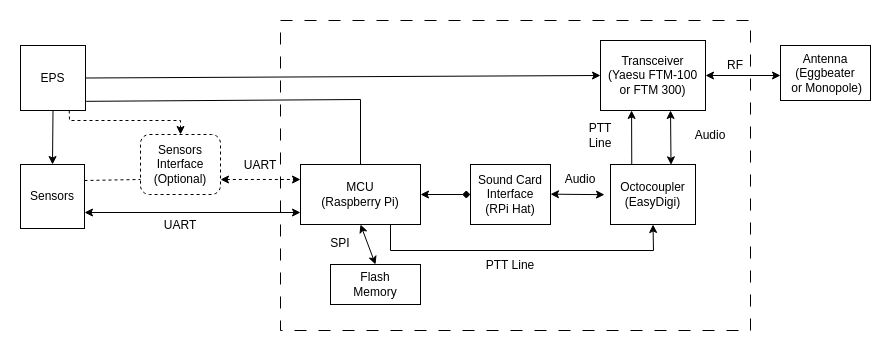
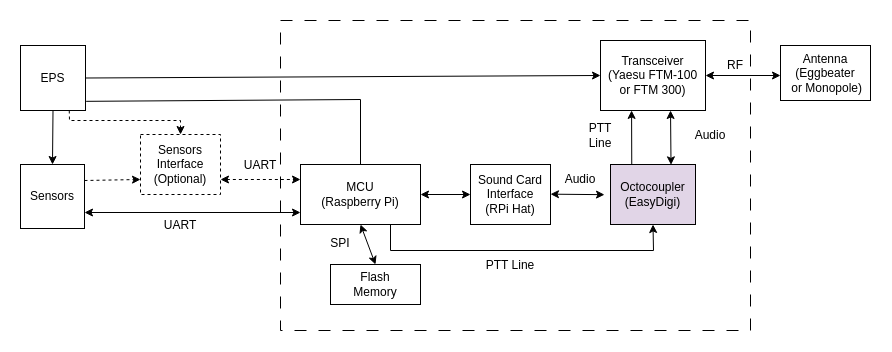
(181, 165) -> (181, 165)
(135, 180) -> (132, 180)
(462, 195) -> (462, 195)
(653, 195) -> (653, 195)
